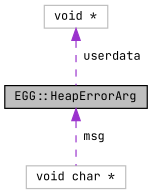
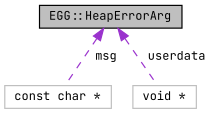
(76, 63) -> (141, 62)
(76, 177) -> (58, 97)
